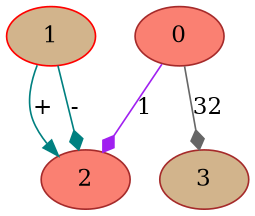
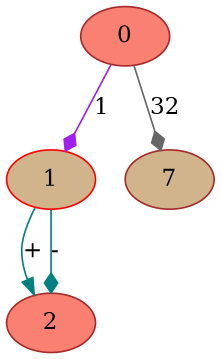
(138, 100) -> (93, 99)
(204, 180) -> (170, 180)
